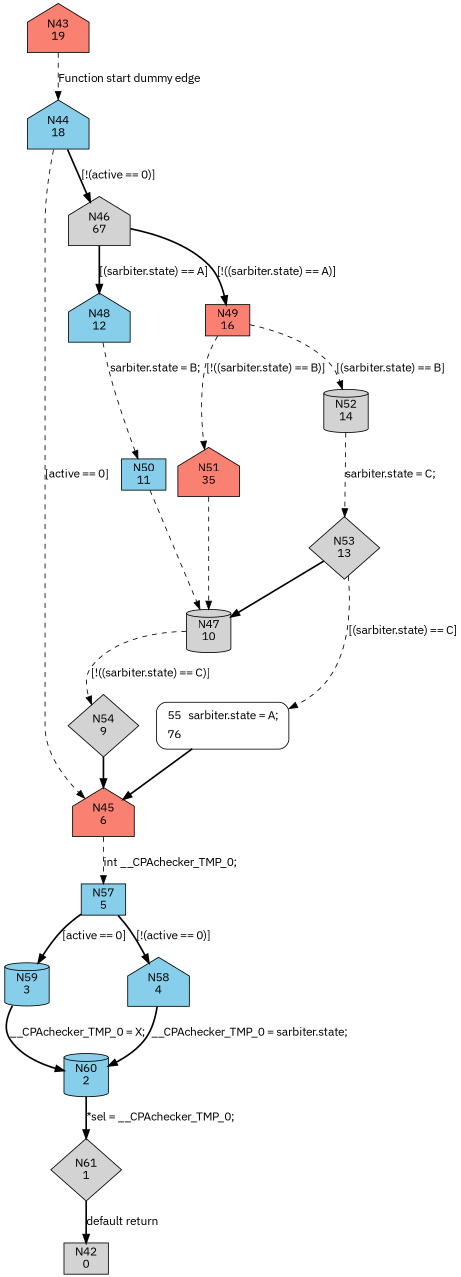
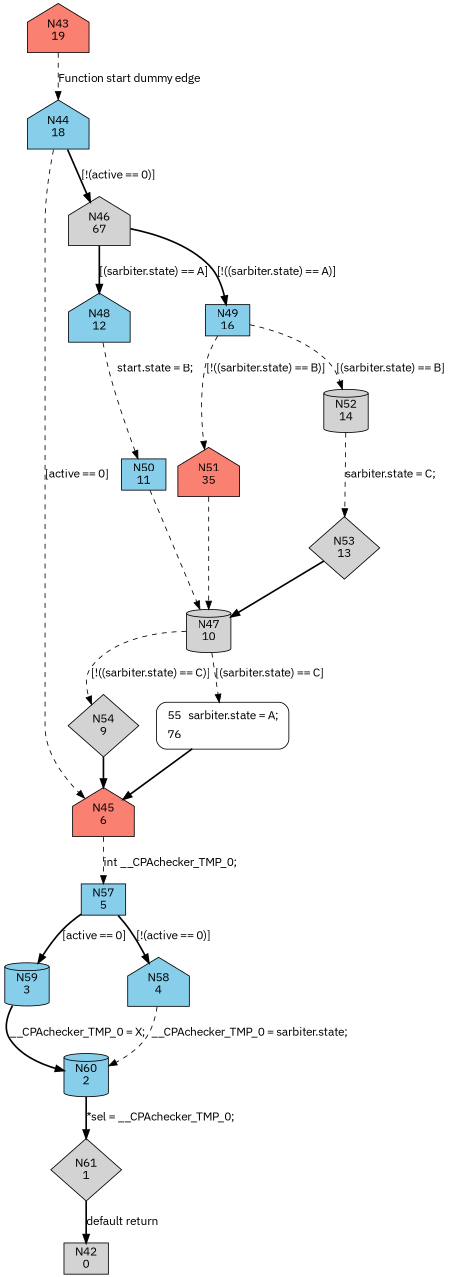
(228, 320) -> (228, 320)
(155, 369) -> (155, 369)
(343, 649) -> (215, 674)
(144, 1040) -> (144, 1040)
